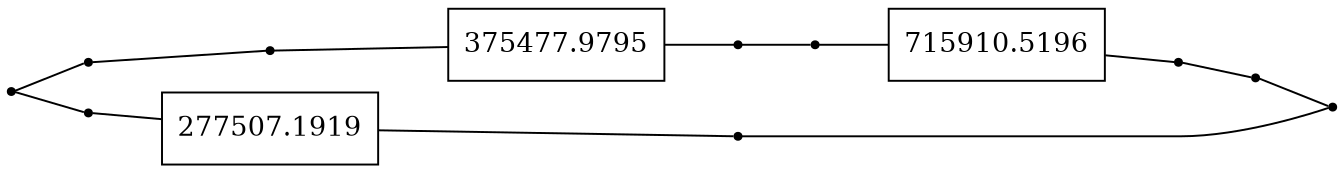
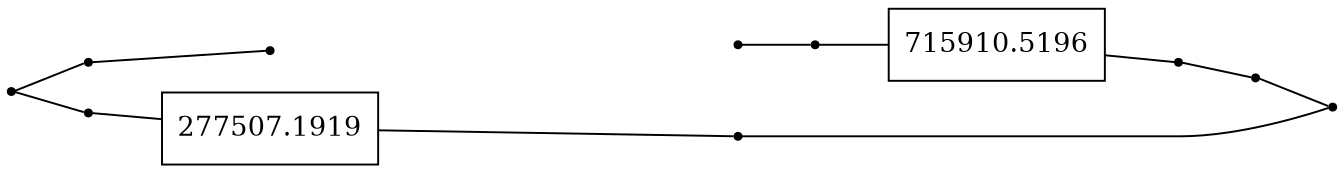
(556, 45) -> none
